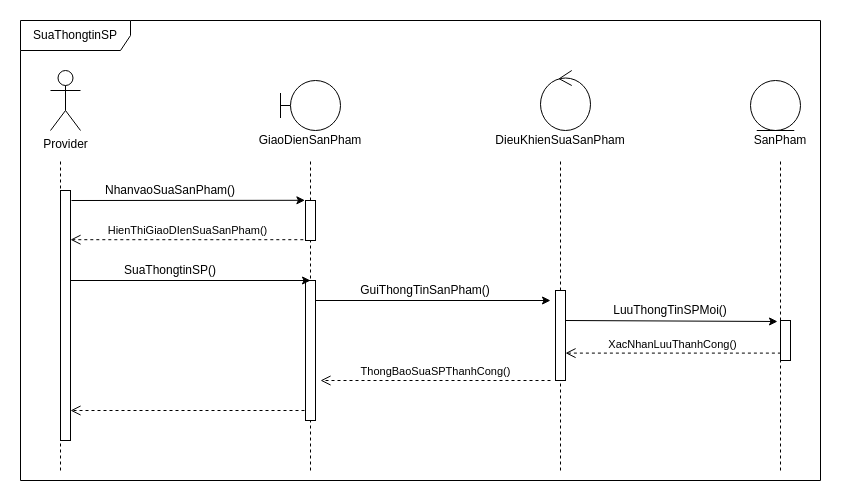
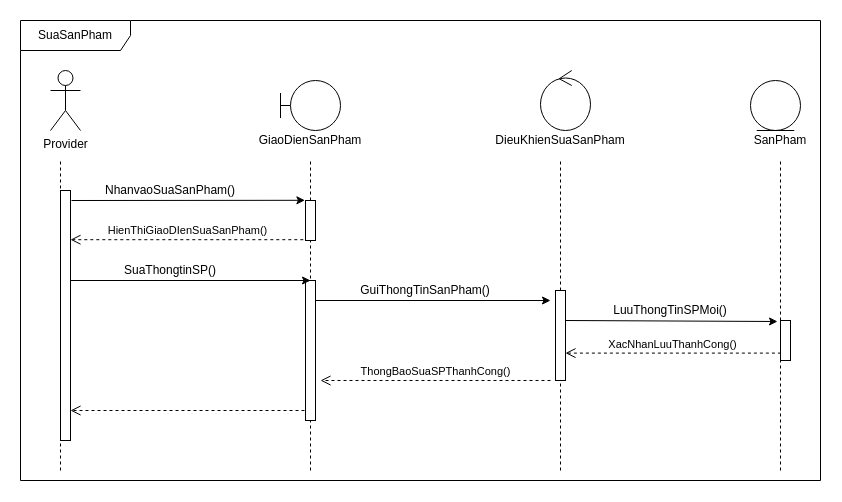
(76, 36) -> (76, 36)
